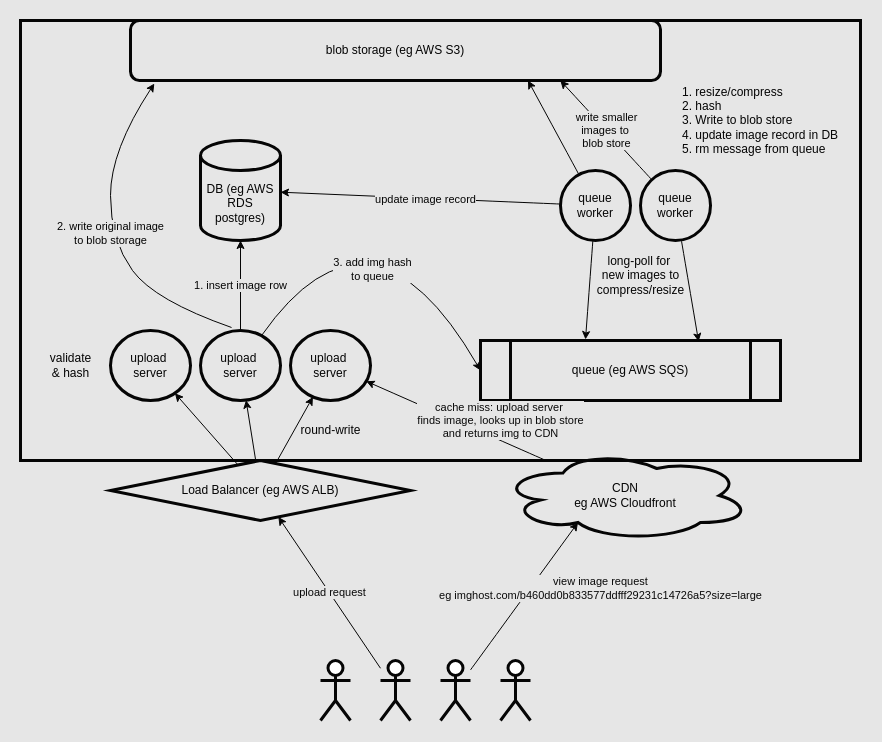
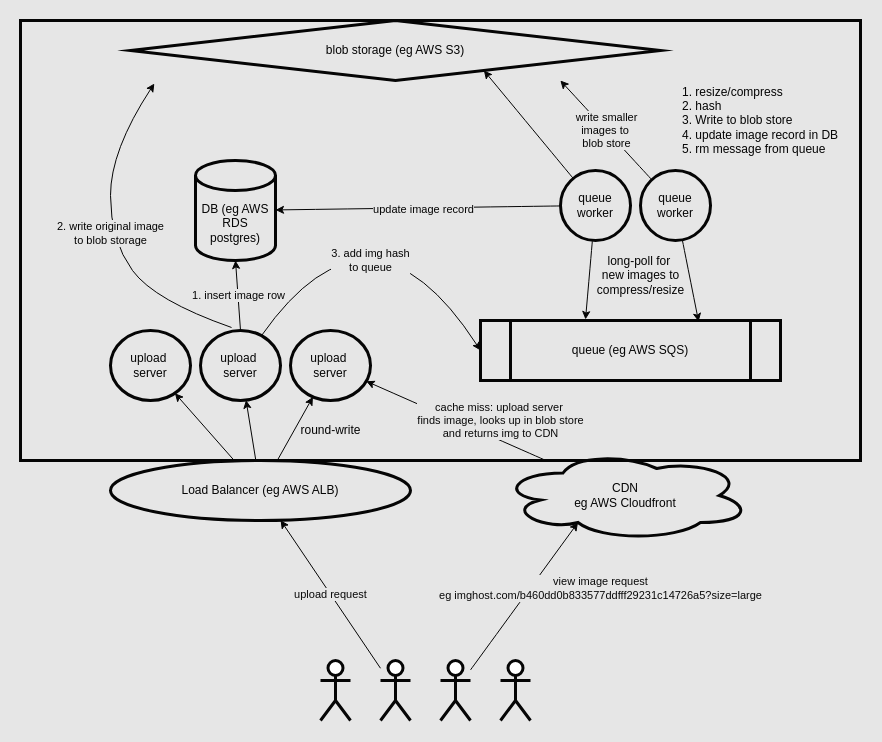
(396, 51) -> (396, 51)
(241, 191) -> (236, 211)
(71, 366) -> none
(631, 371) -> (631, 351)
(261, 491) -> (261, 491)
